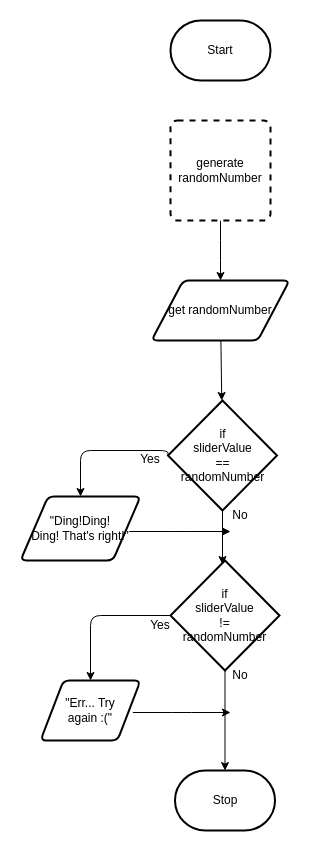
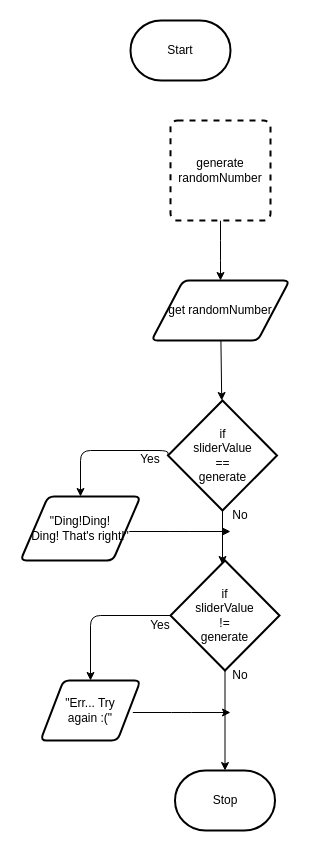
(221, 51) -> (181, 51)
(223, 456) -> (223, 456)
(225, 616) -> (225, 616)
